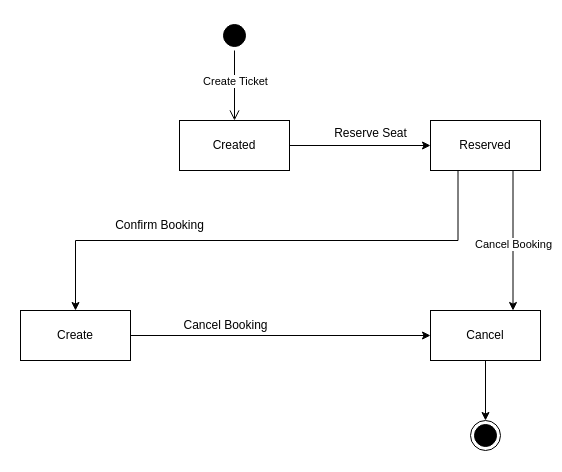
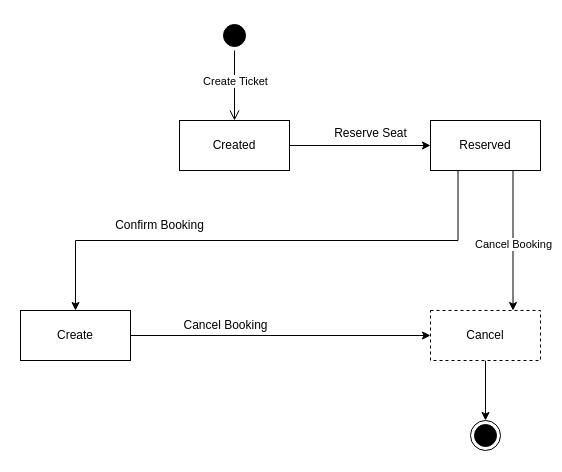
(486, 336) -> (486, 336)
